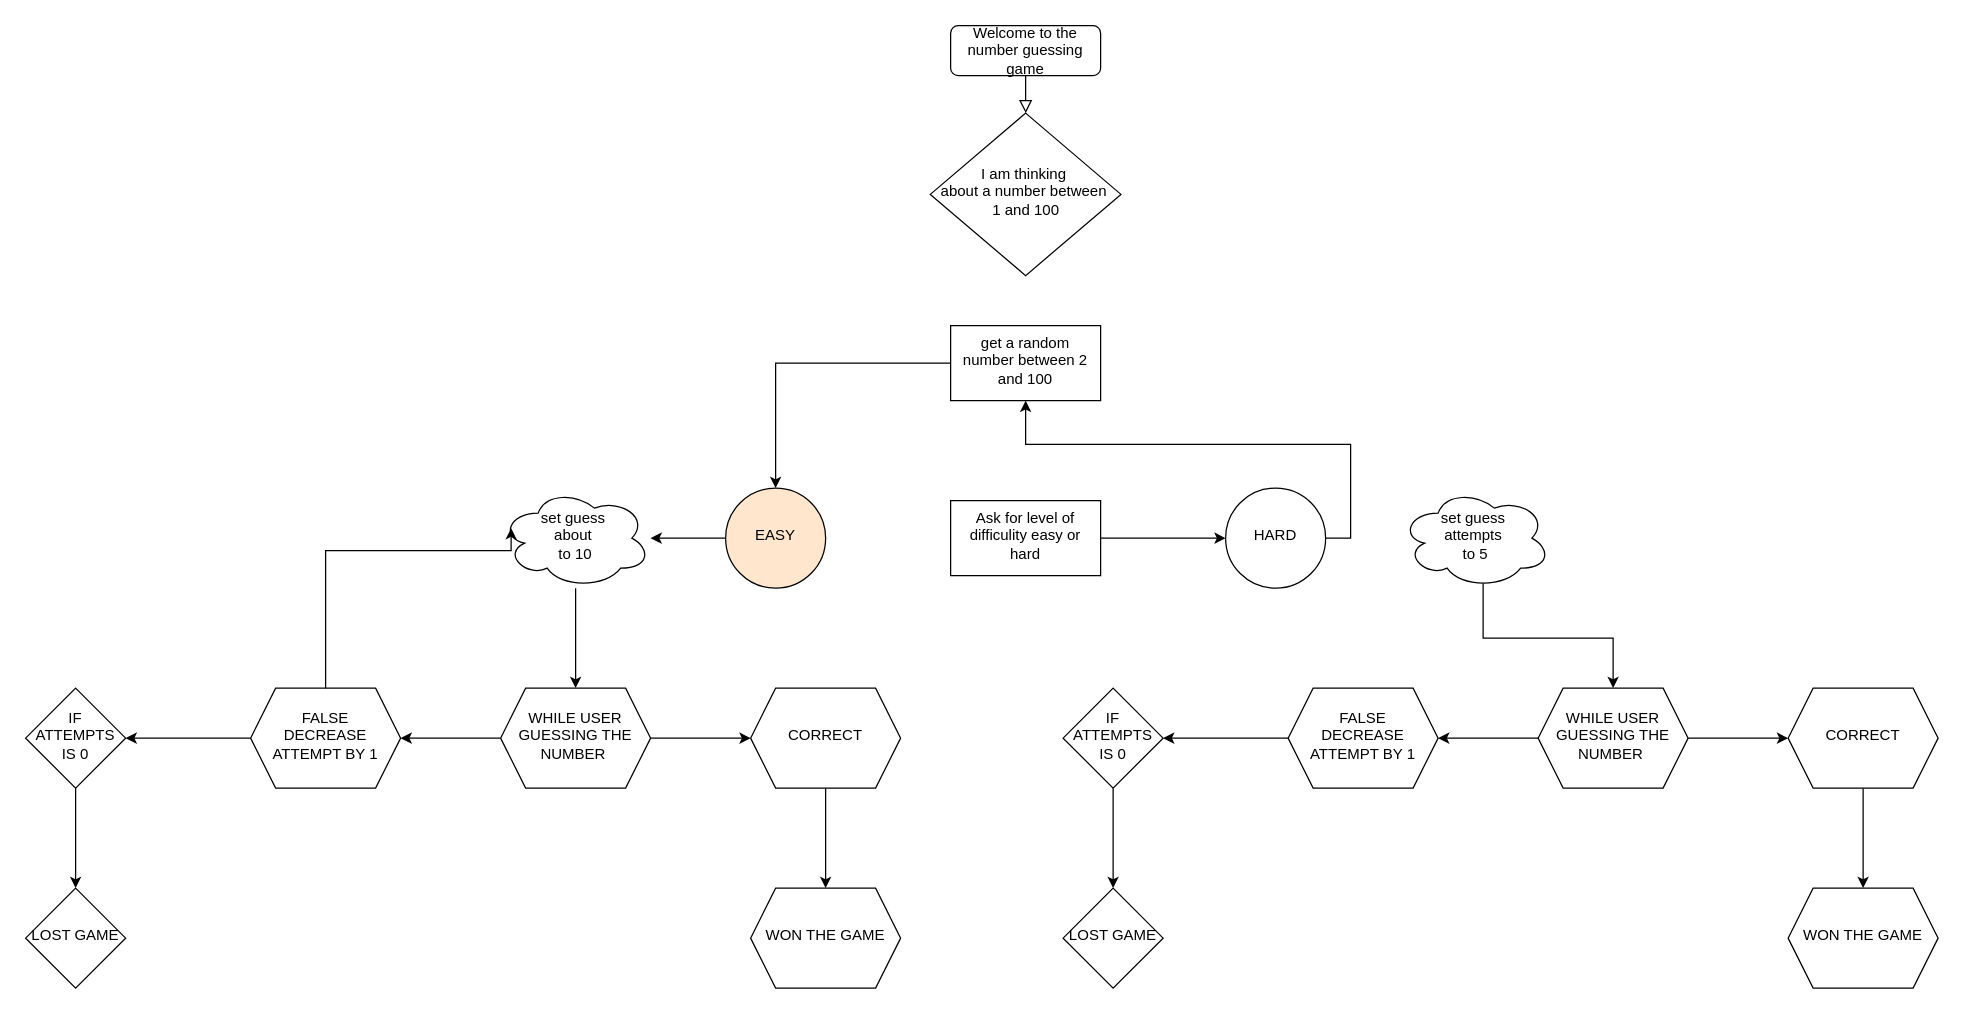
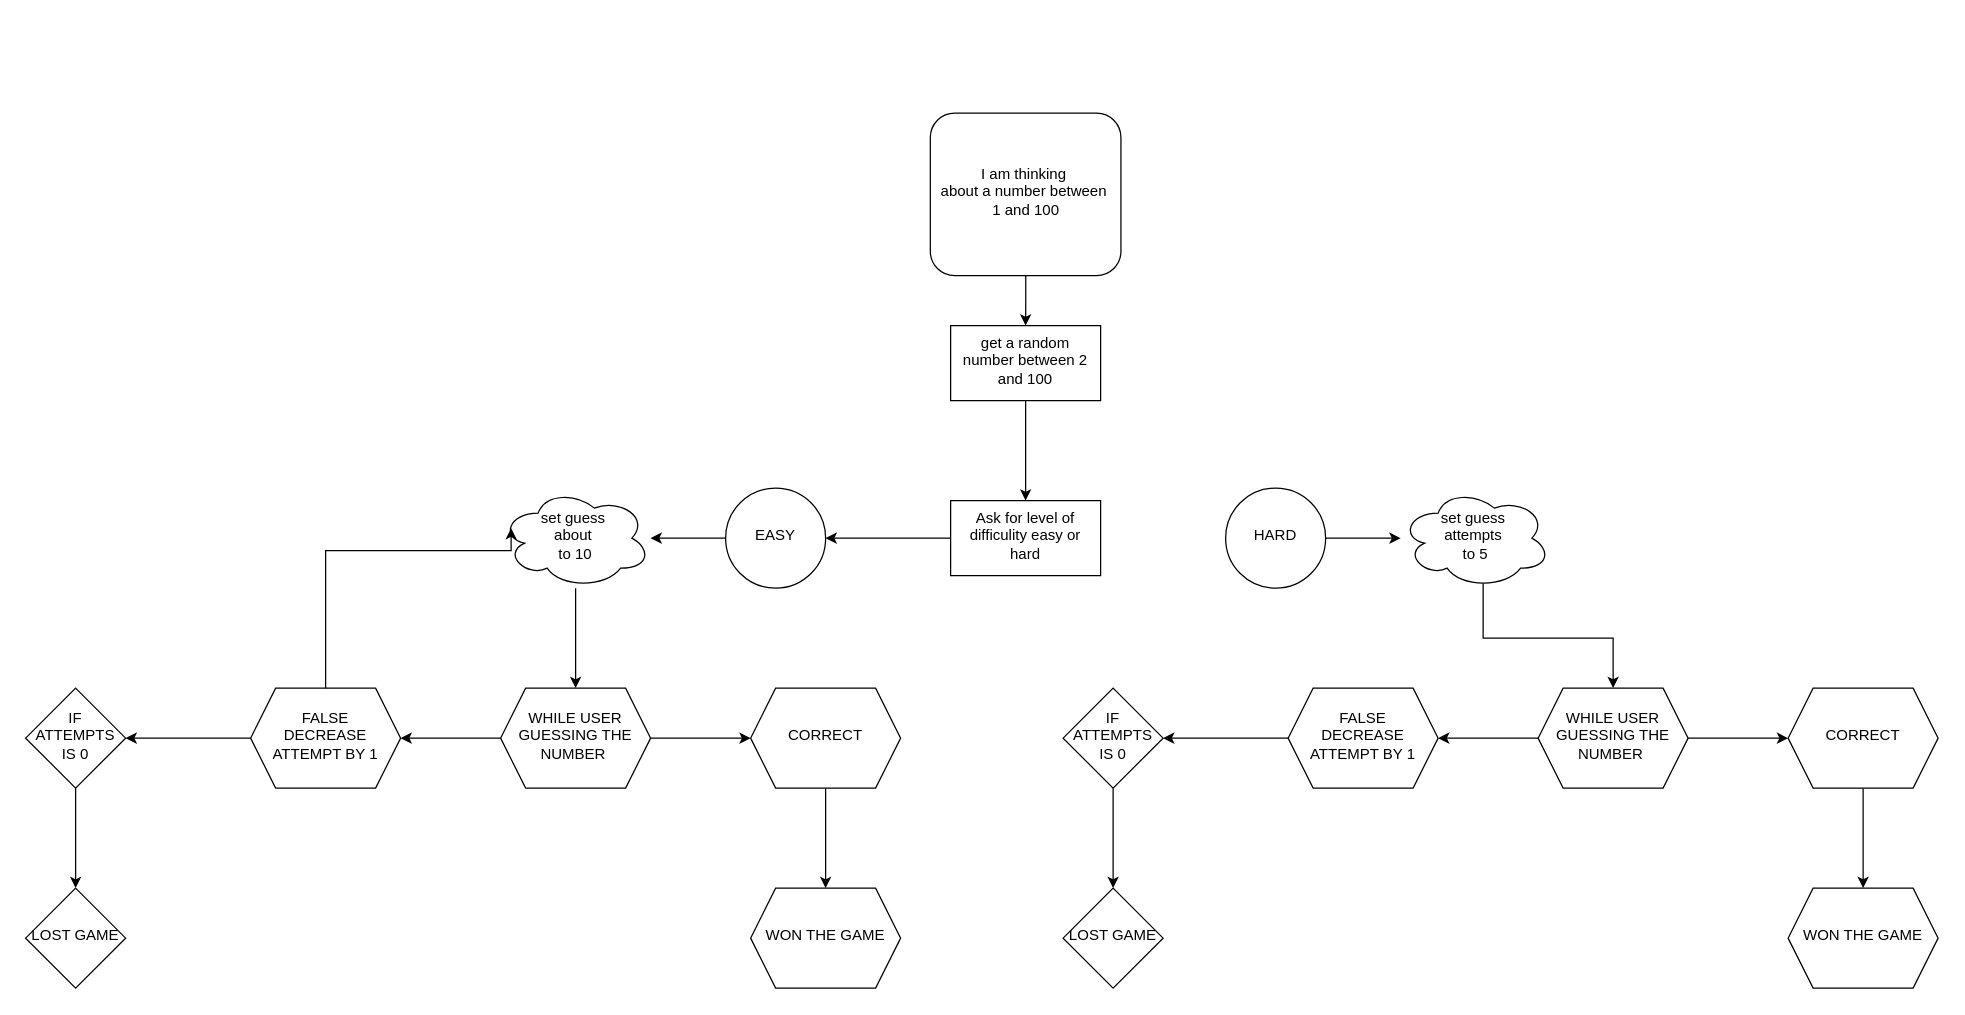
(1026, 51) -> none
(1026, 89) -> none
(1026, 194) -> (1026, 194)
none -> (1026, 297)
(805, 363) -> (1026, 469)
(1238, 444) -> (1370, 538)
(776, 538) -> (776, 538)
none -> (893, 538)
(1159, 538) -> none
